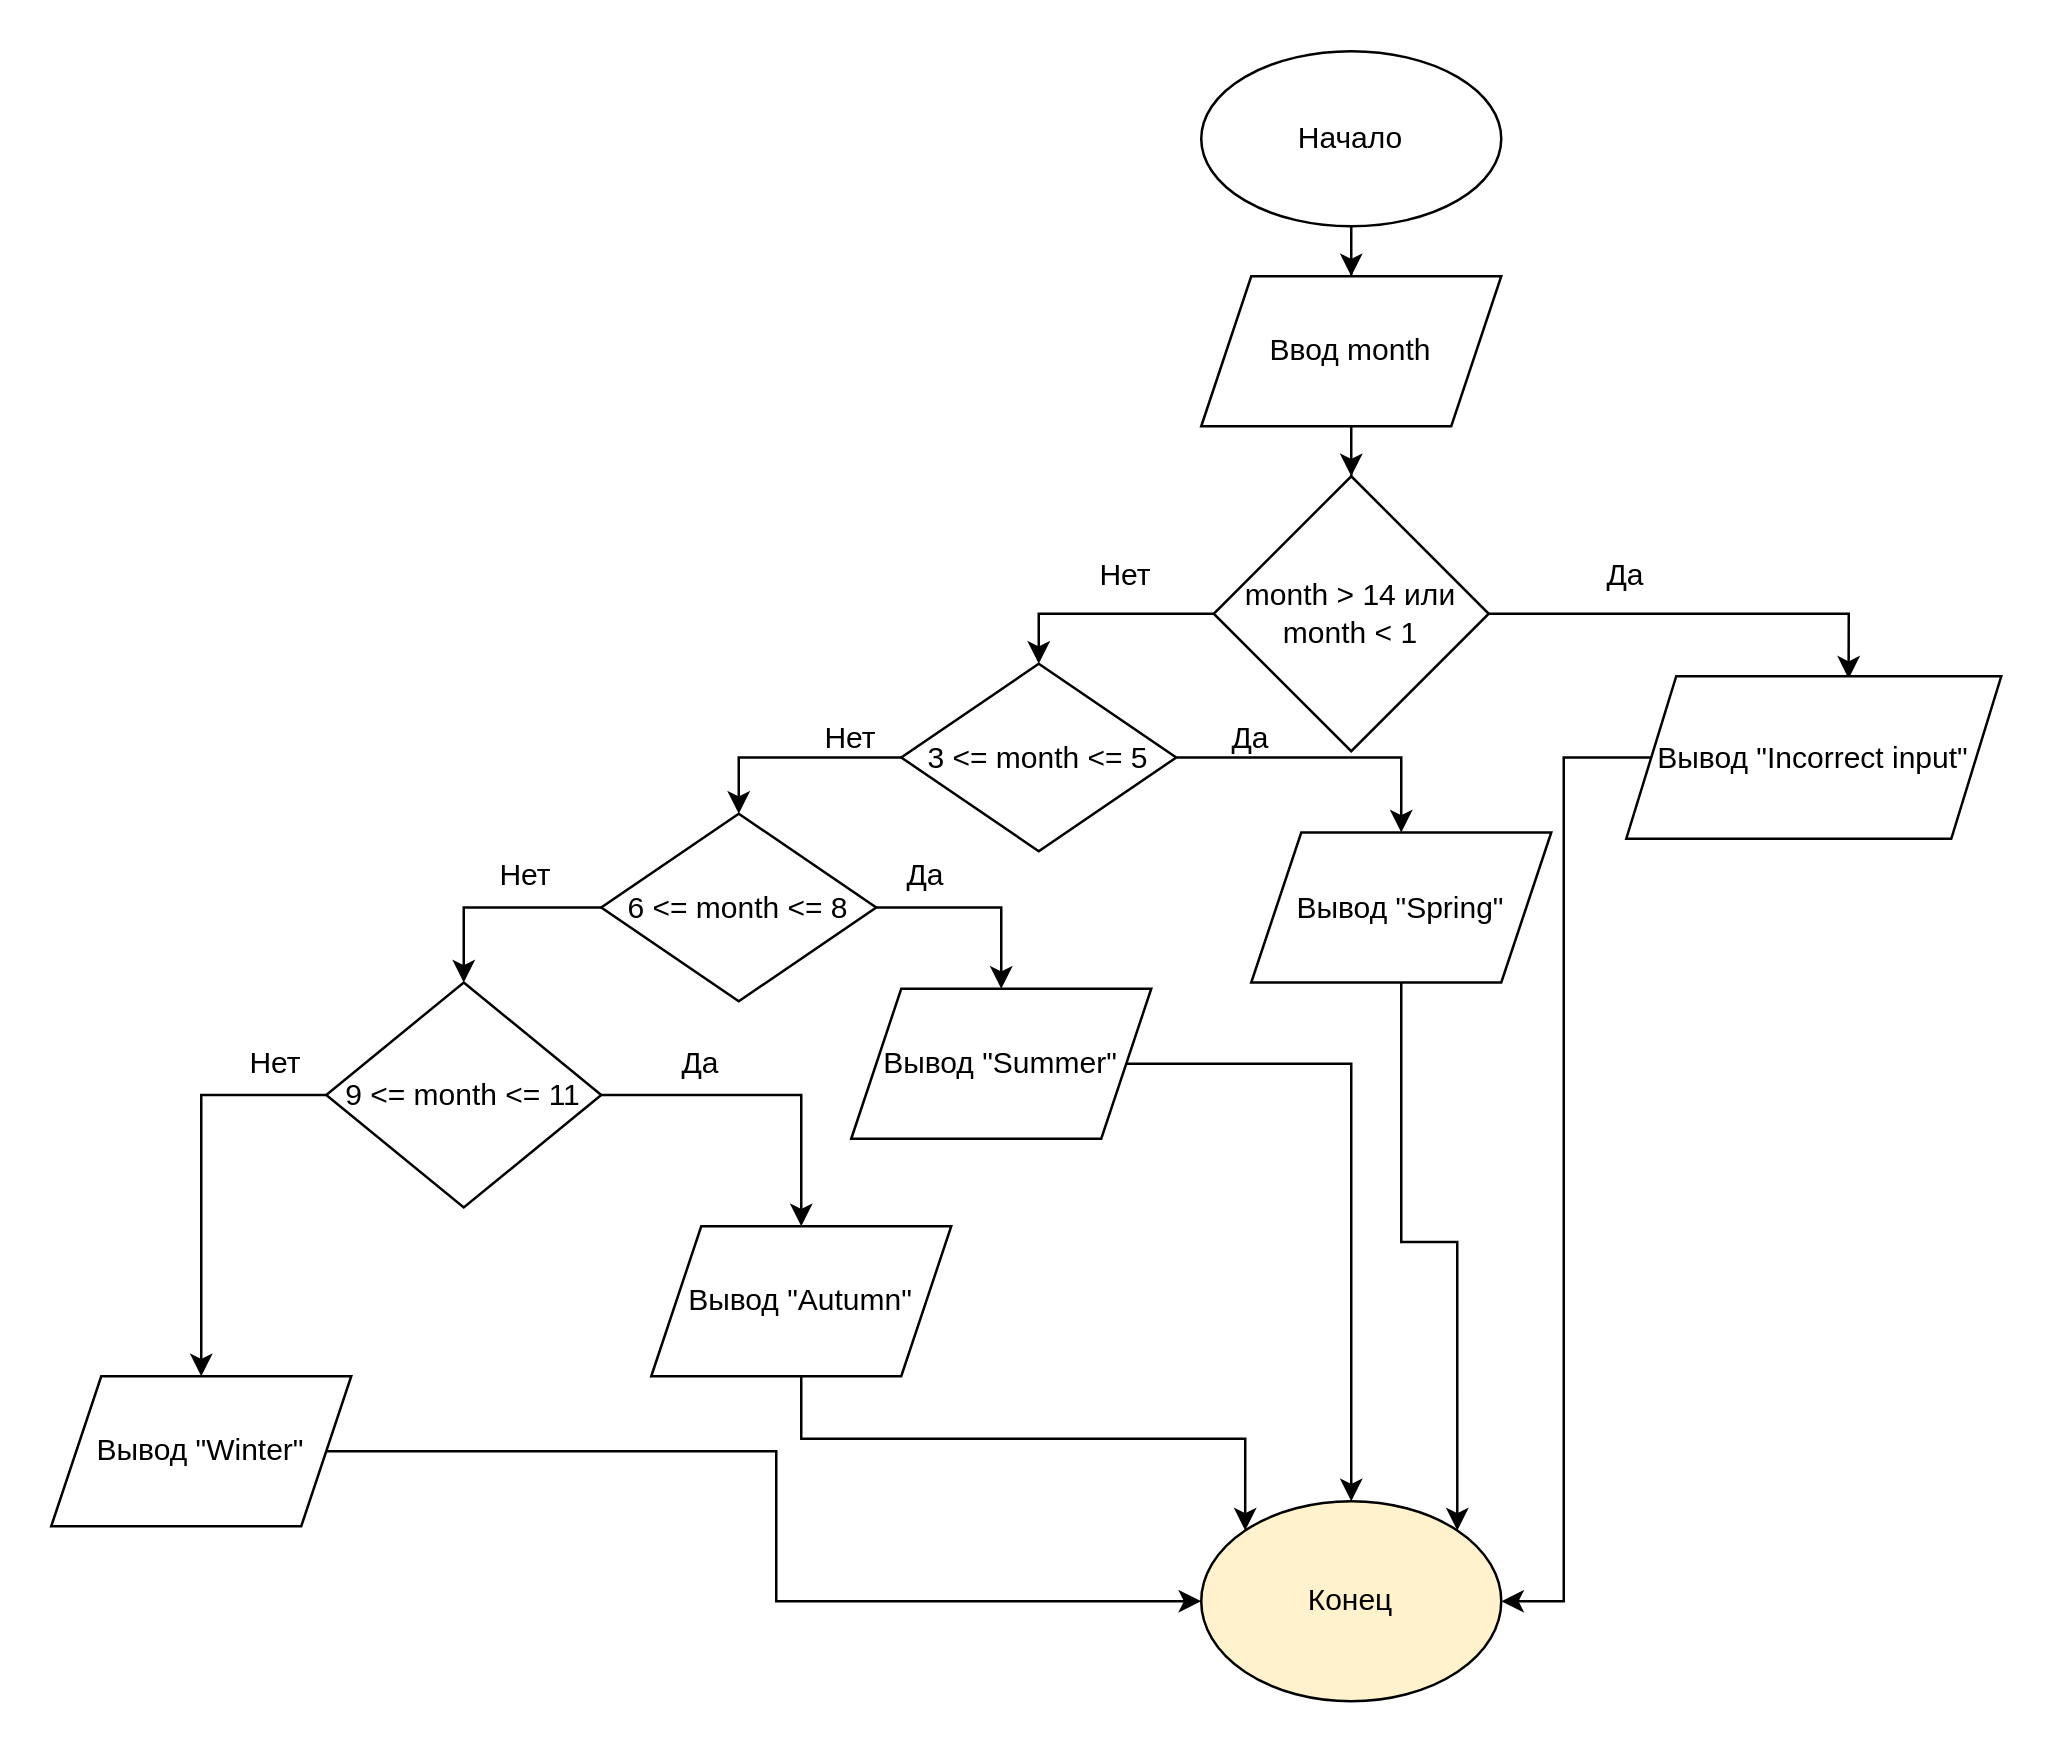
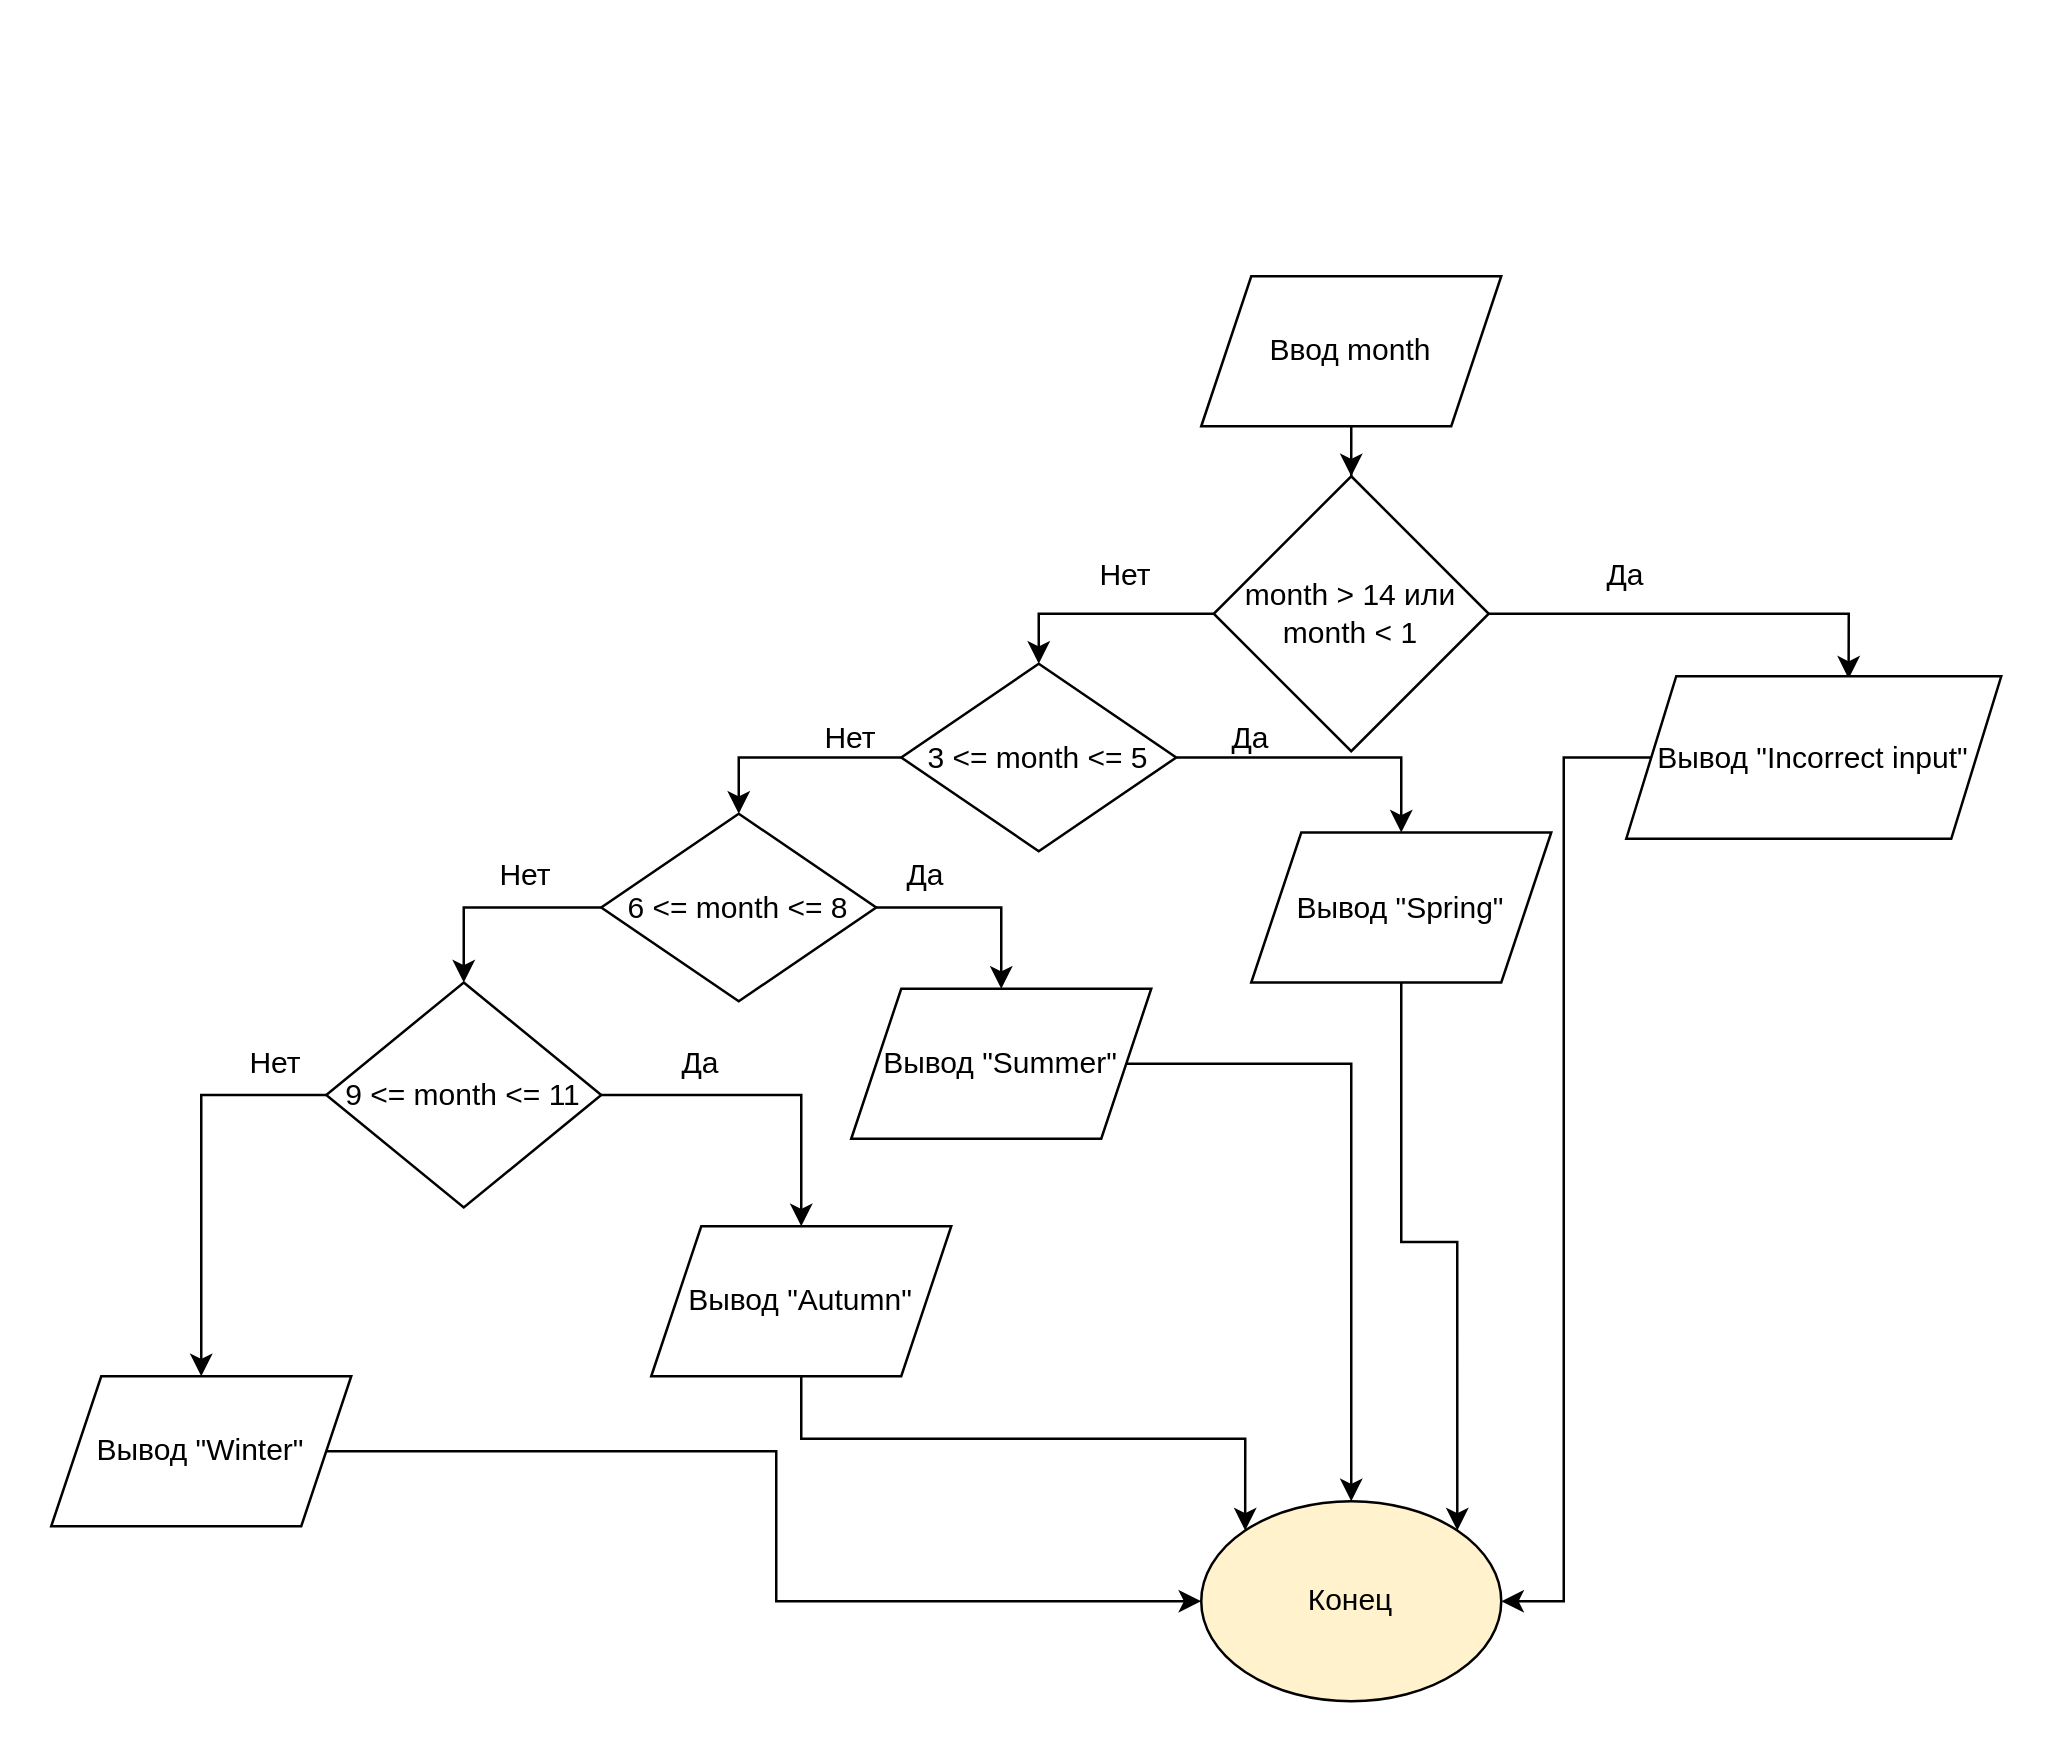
(1351, 139) -> none
(1351, 259) -> none
